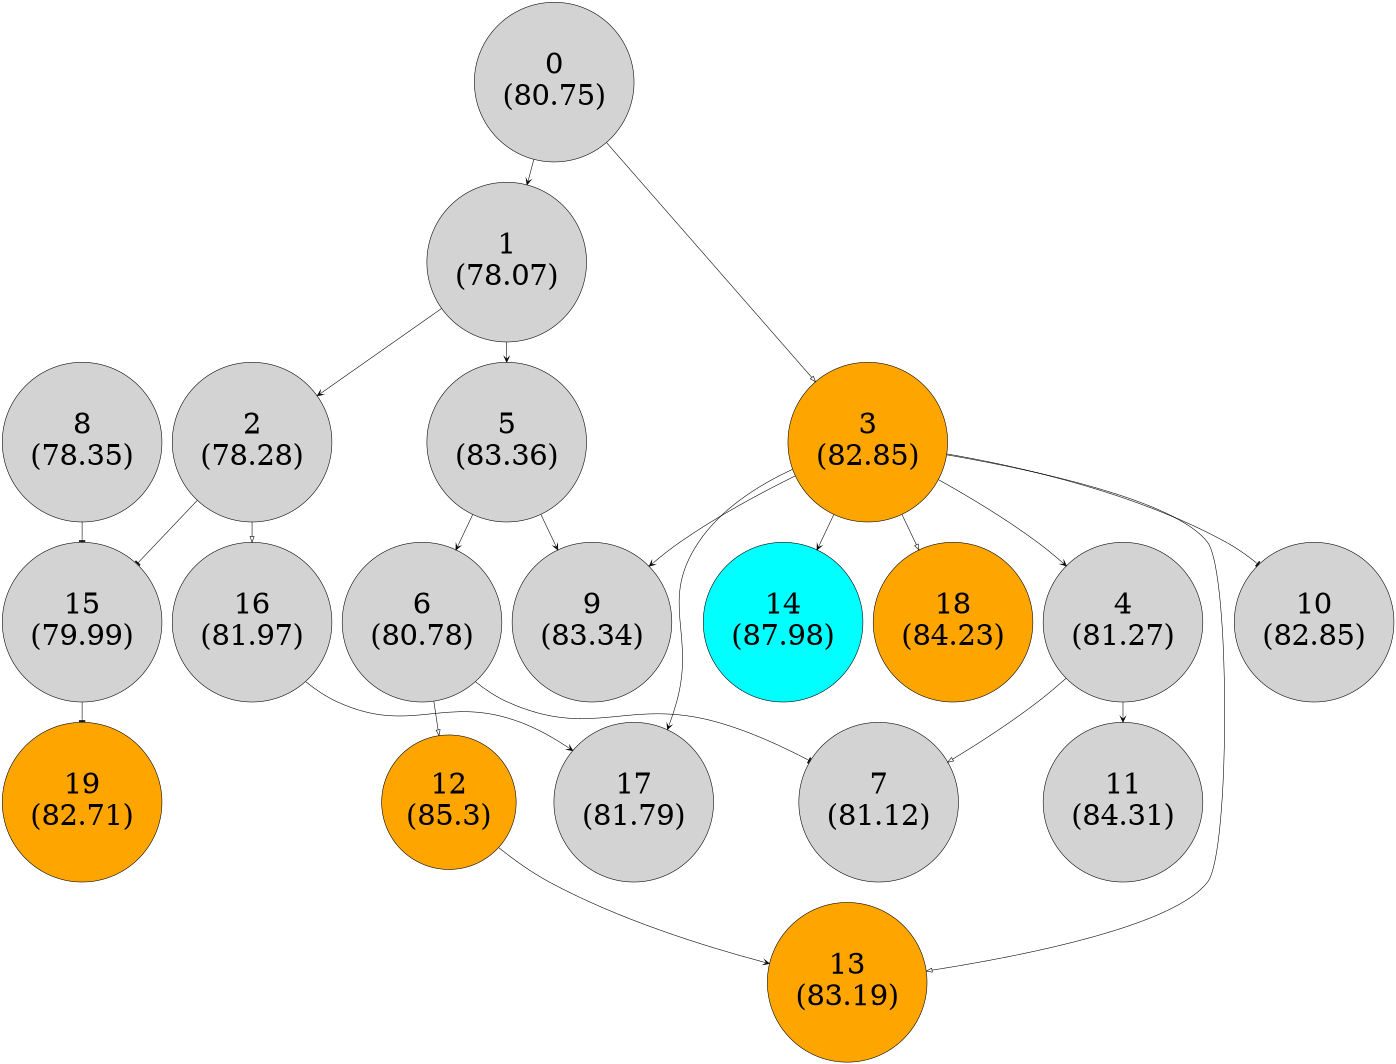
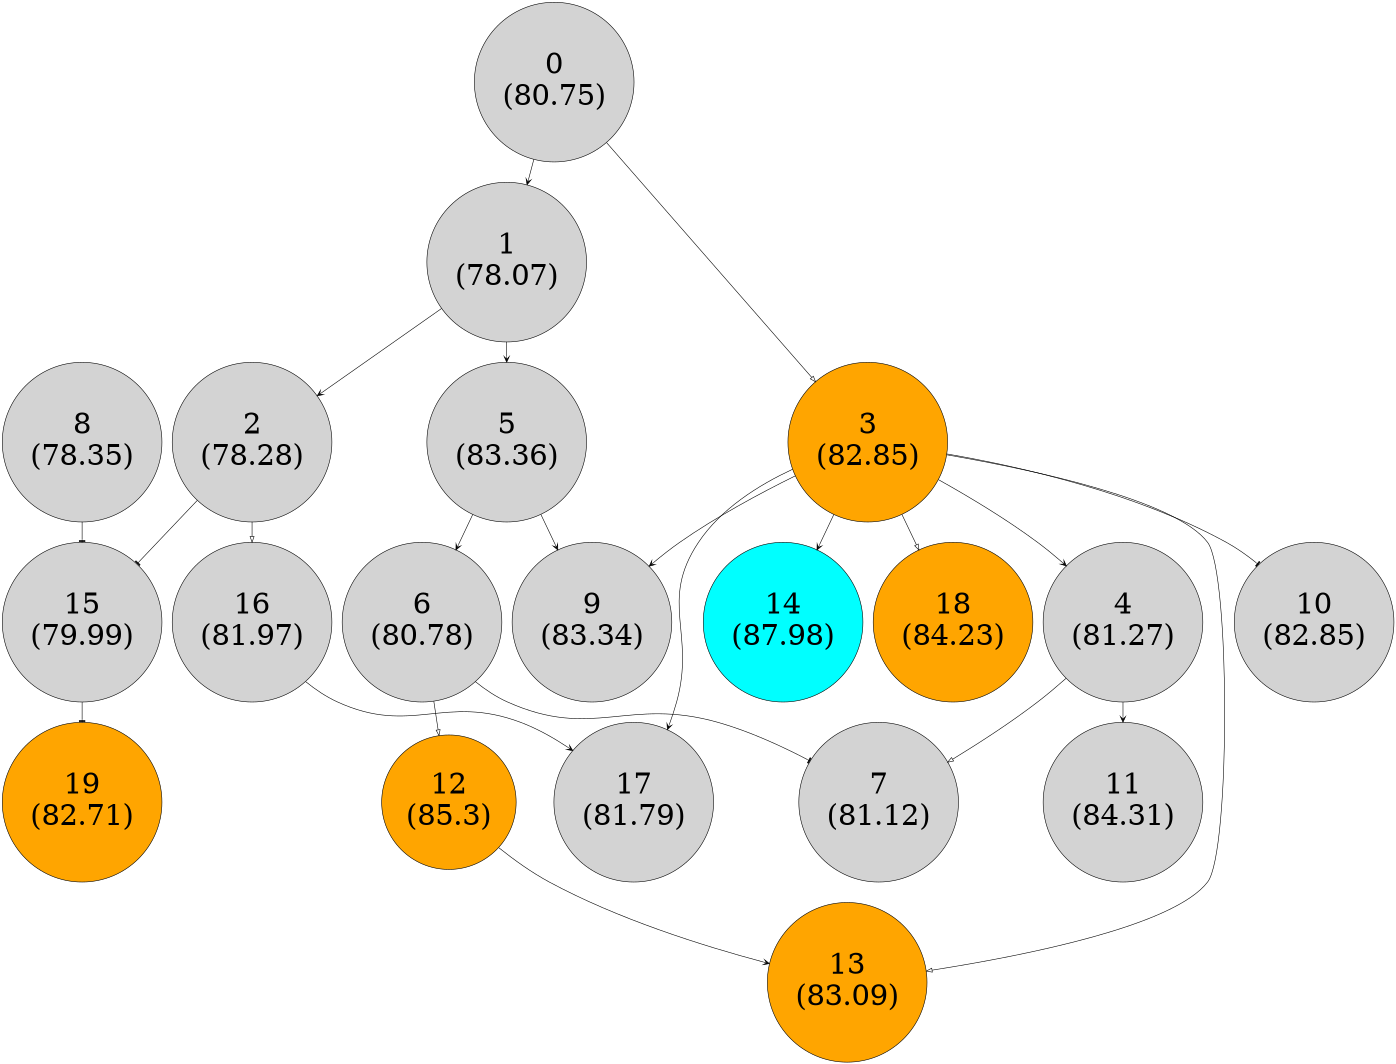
(847, 982) -> (847, 982)
